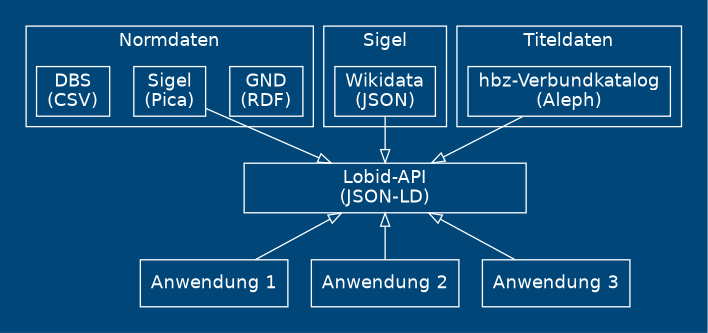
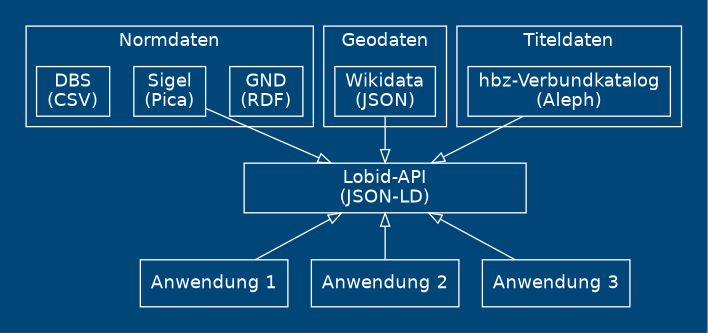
(385, 41) -> (385, 41)
